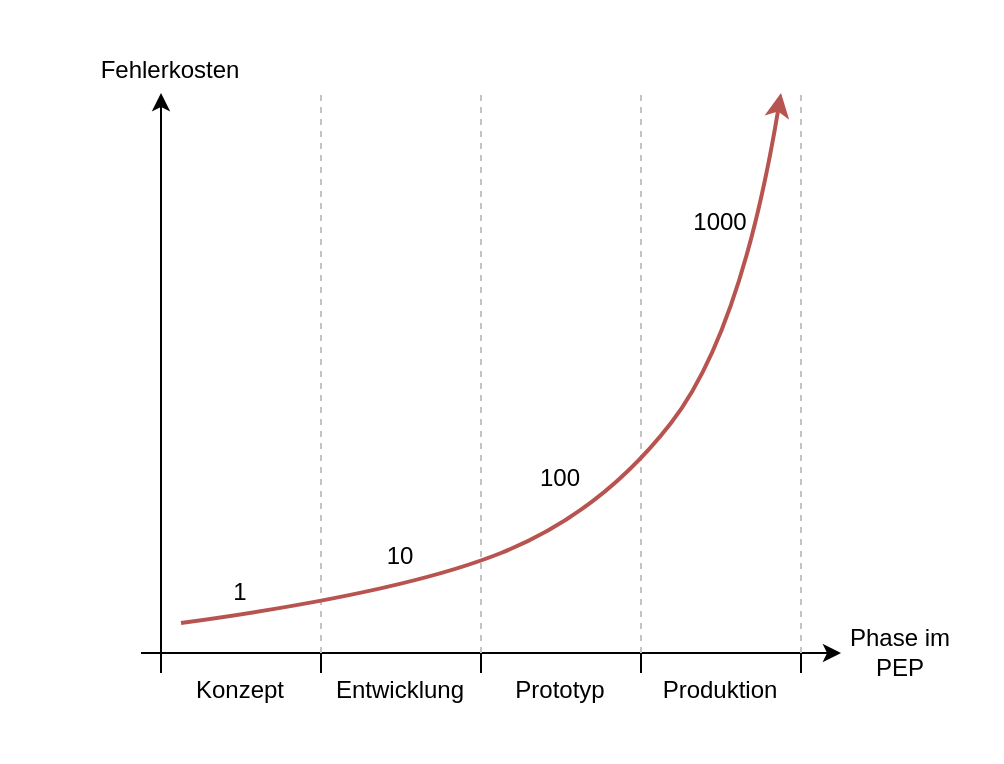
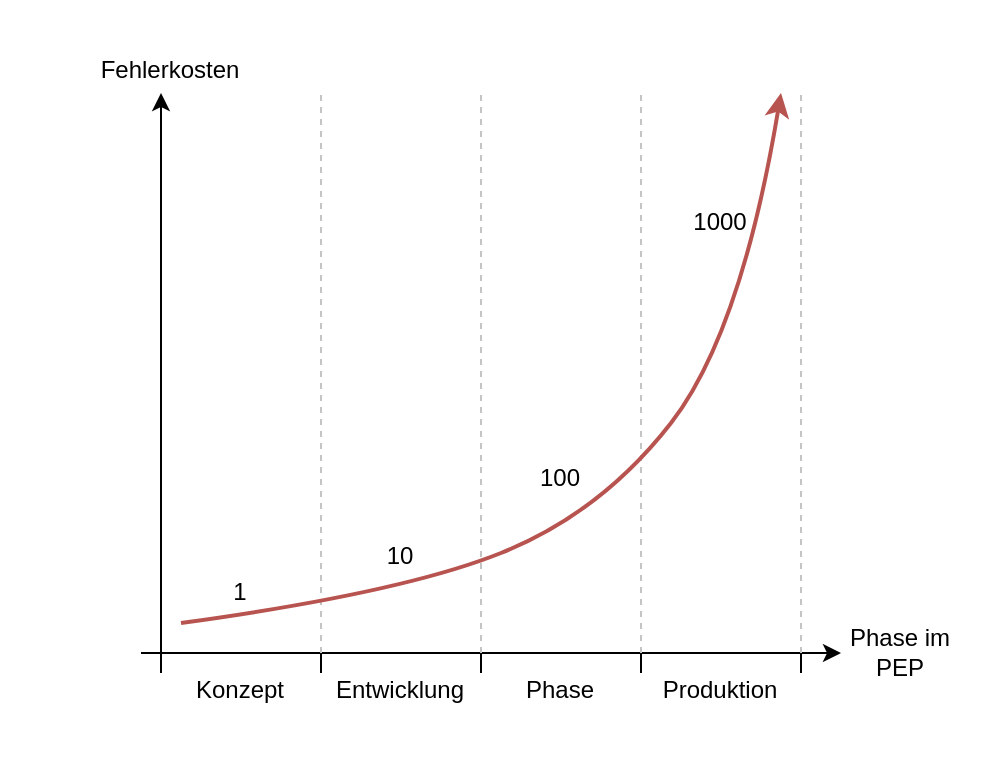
(561, 691) -> (561, 691)
